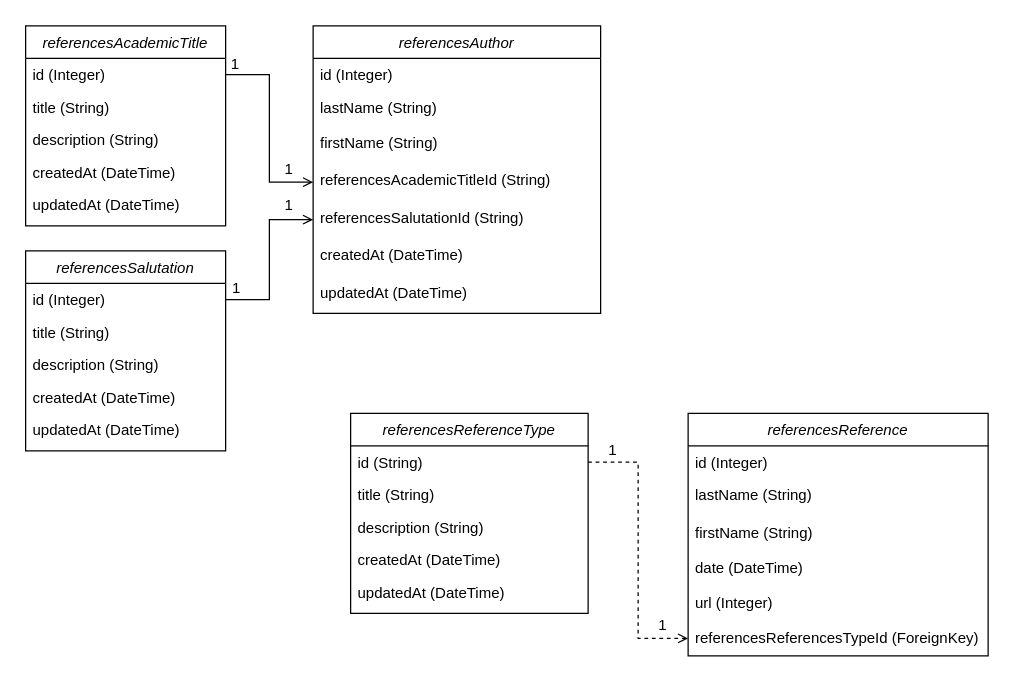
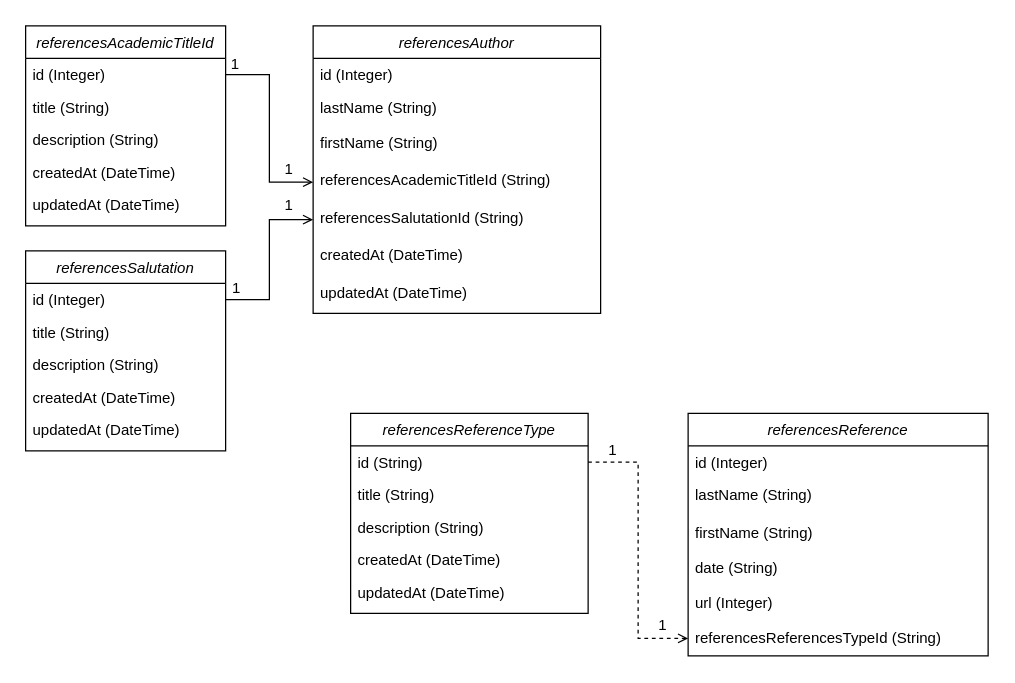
(125, 43) -> (125, 43)
(754, 568) -> (746, 568)
(855, 638) -> (838, 638)
